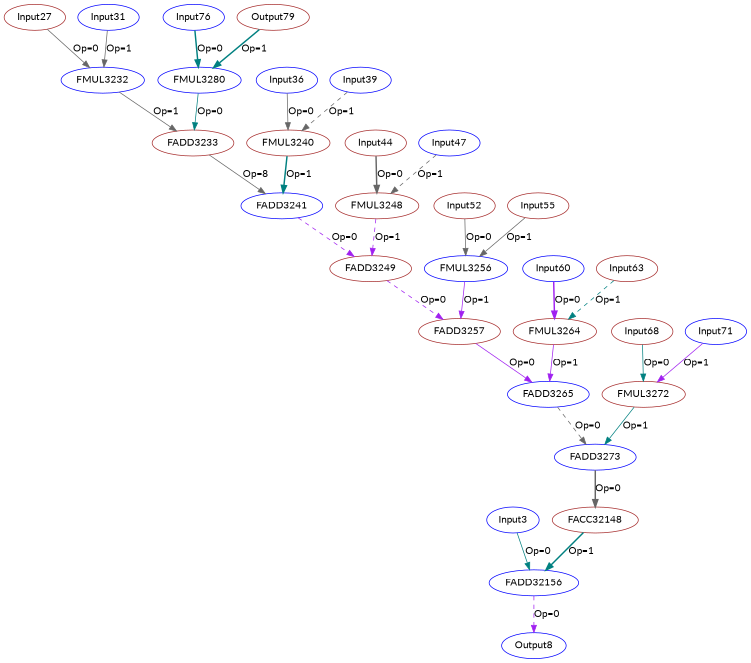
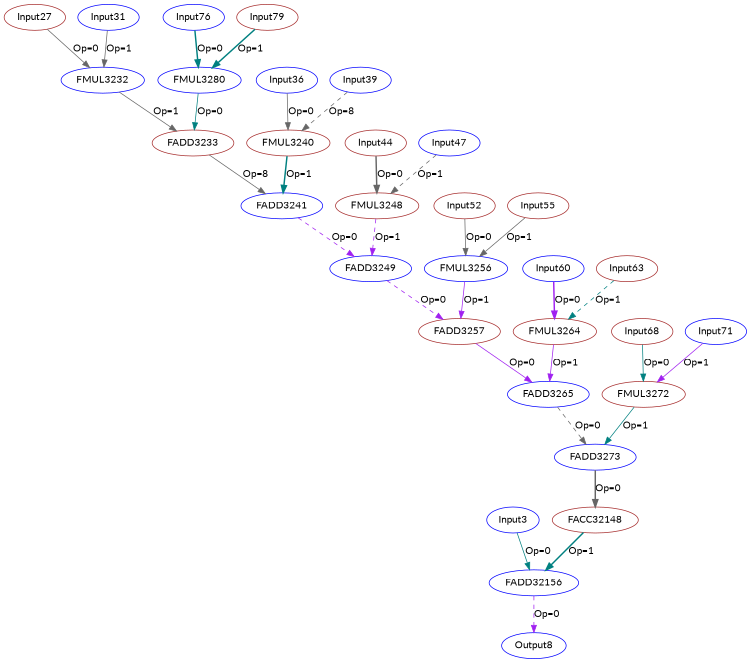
(273, 17) -> (267, 17)
(342, 112) -> (342, 112)
(371, 269) -> (371, 269)
